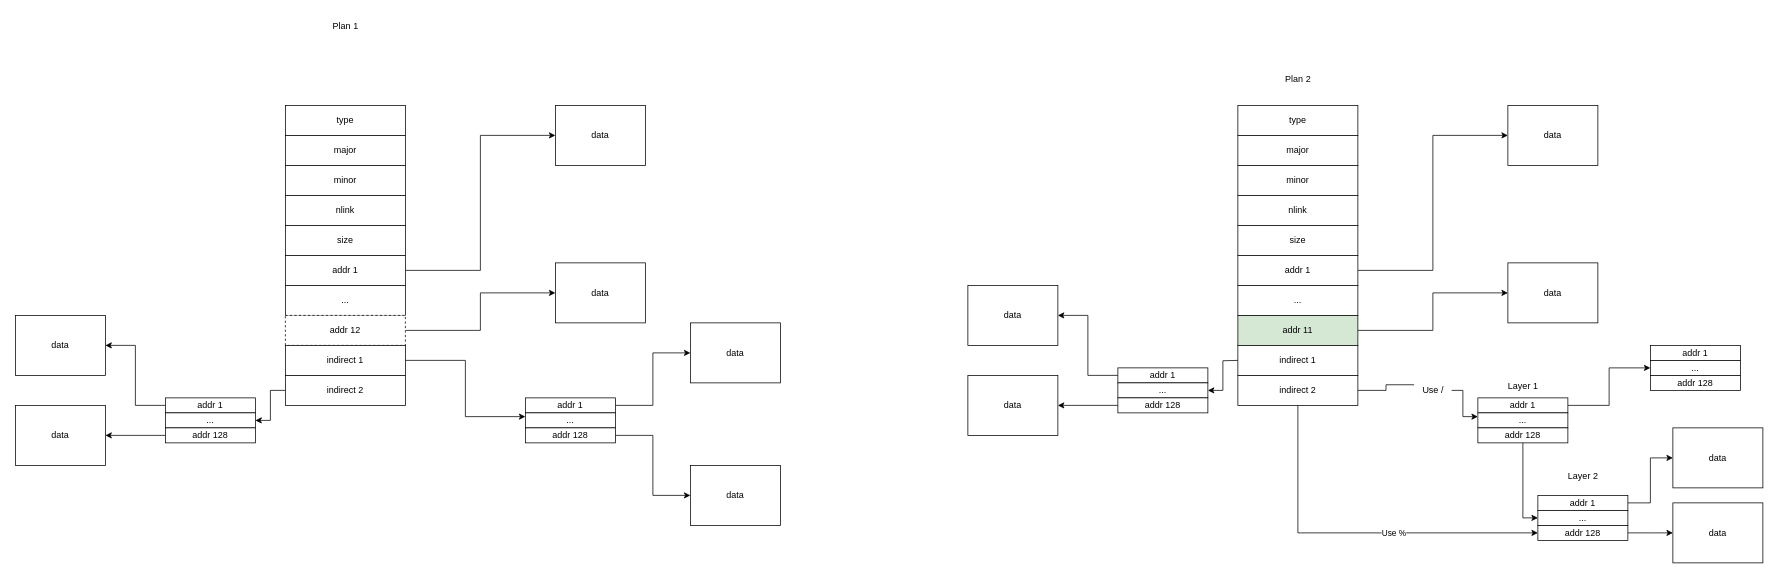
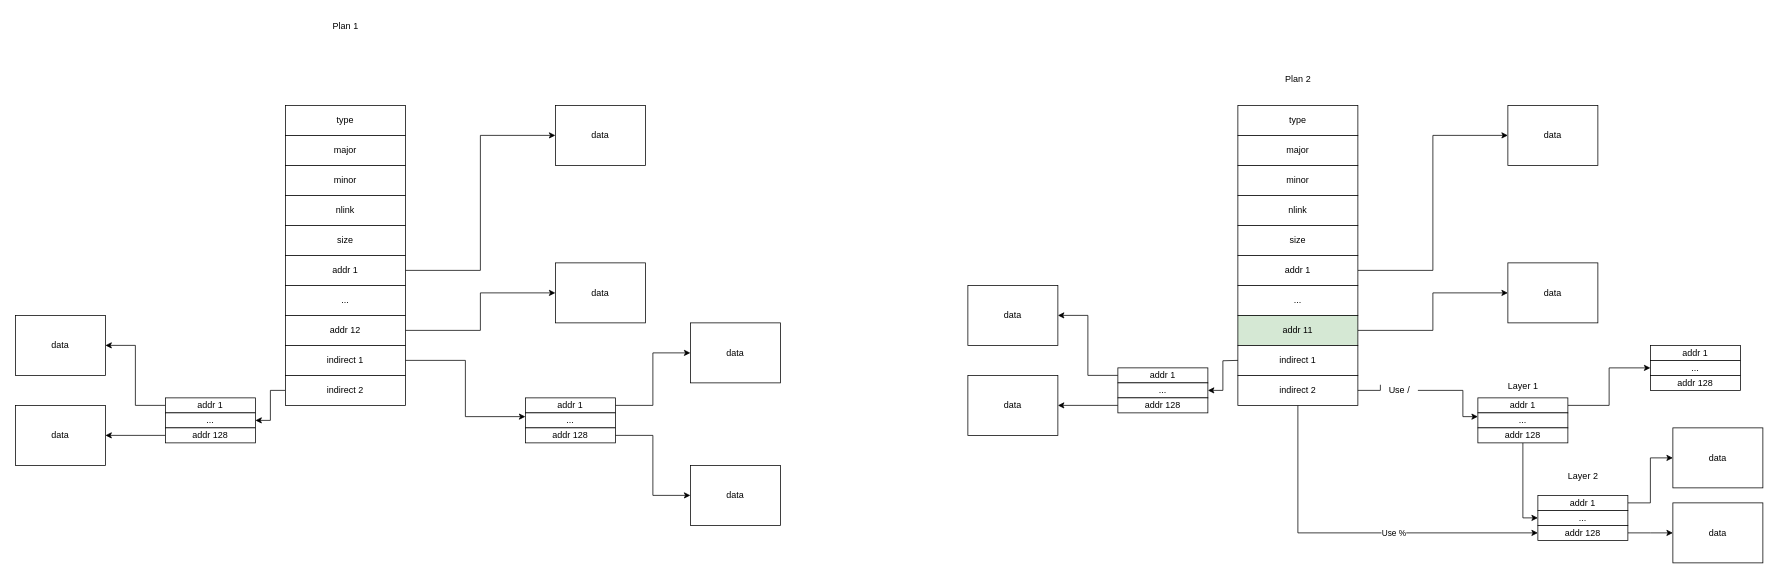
(345, 330) -> (345, 330)
(1433, 390) -> (1399, 390)
